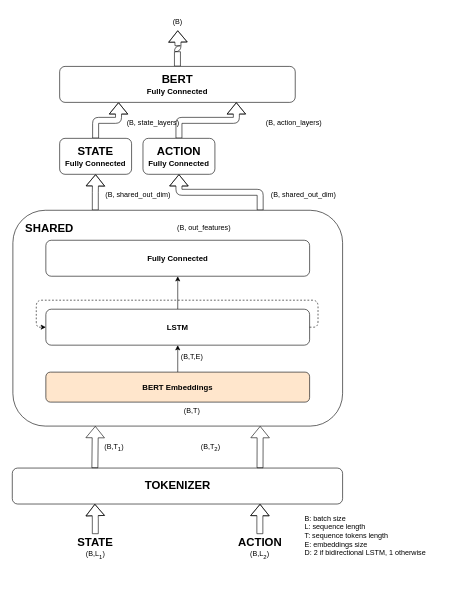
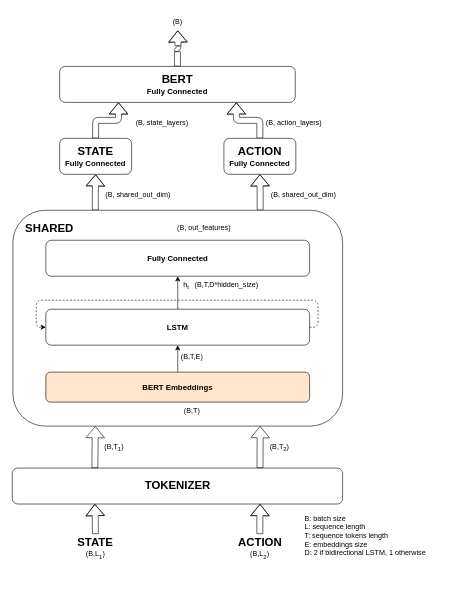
(153, 123) -> (162, 123)
(179, 156) -> (260, 156)
none -> (221, 285)
(211, 447) -> (280, 447)
